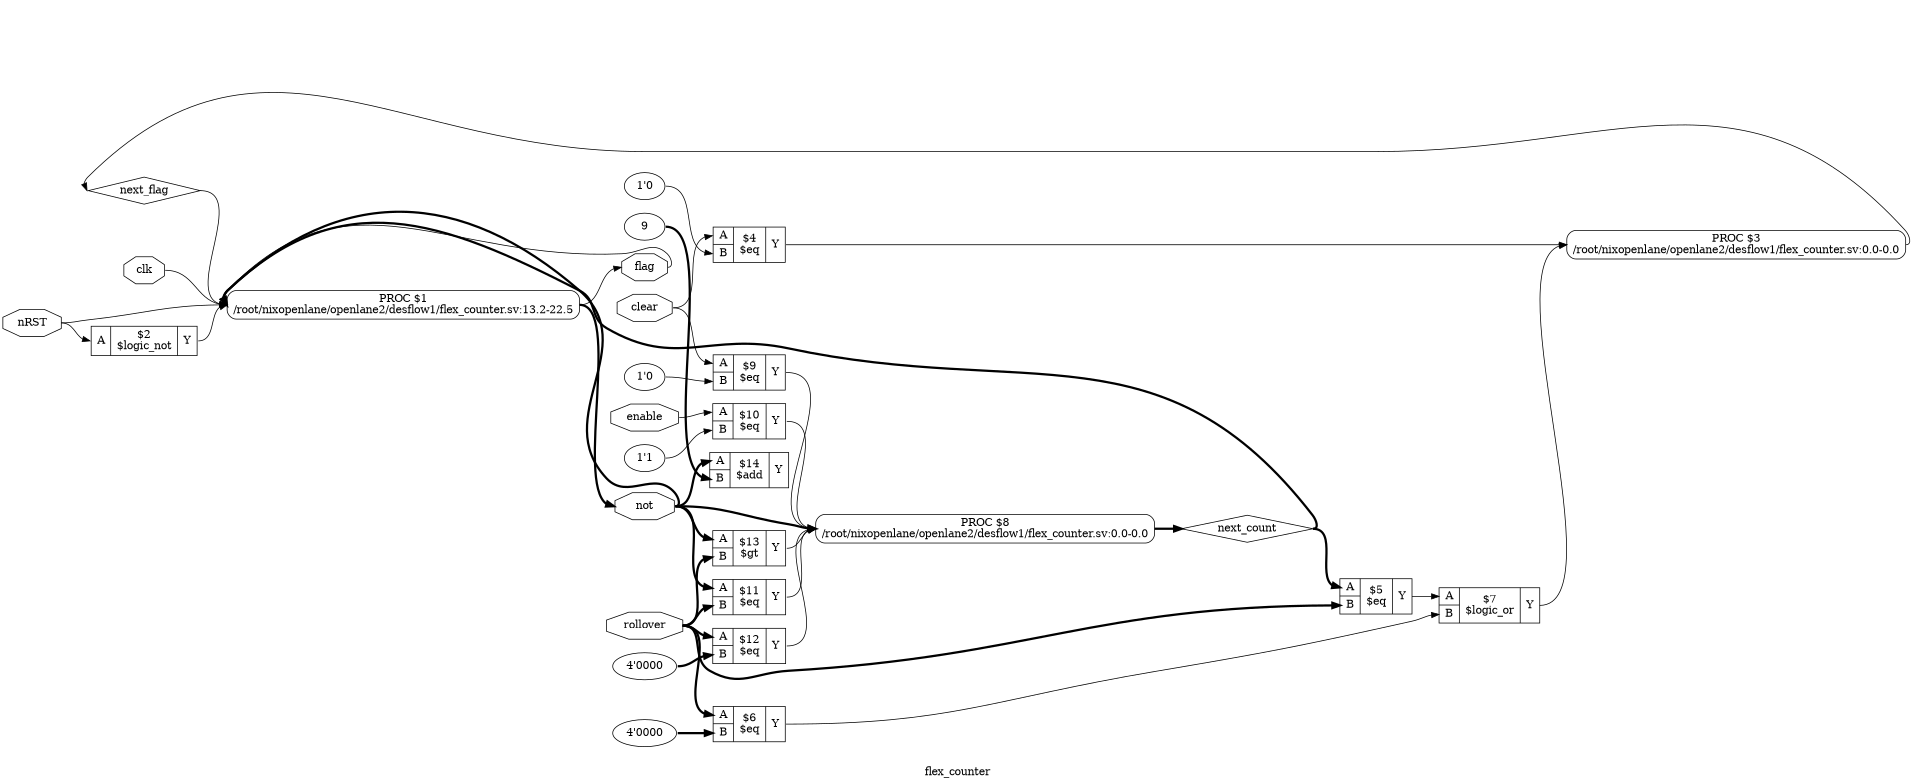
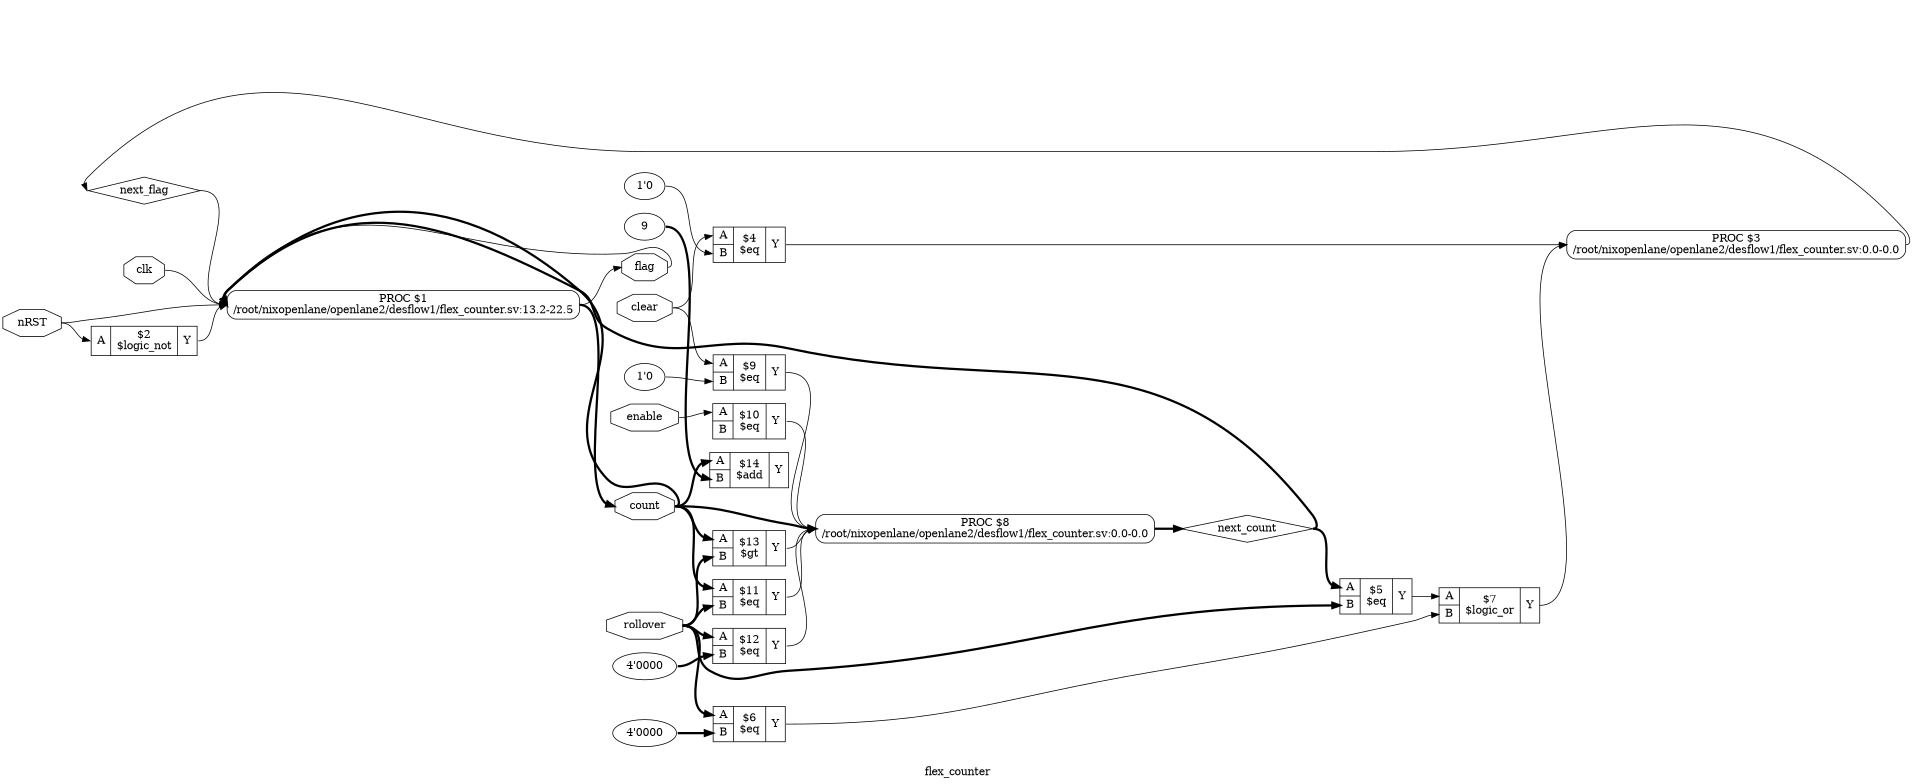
(645, 458) -> none
(645, 506) -> (645, 506)
